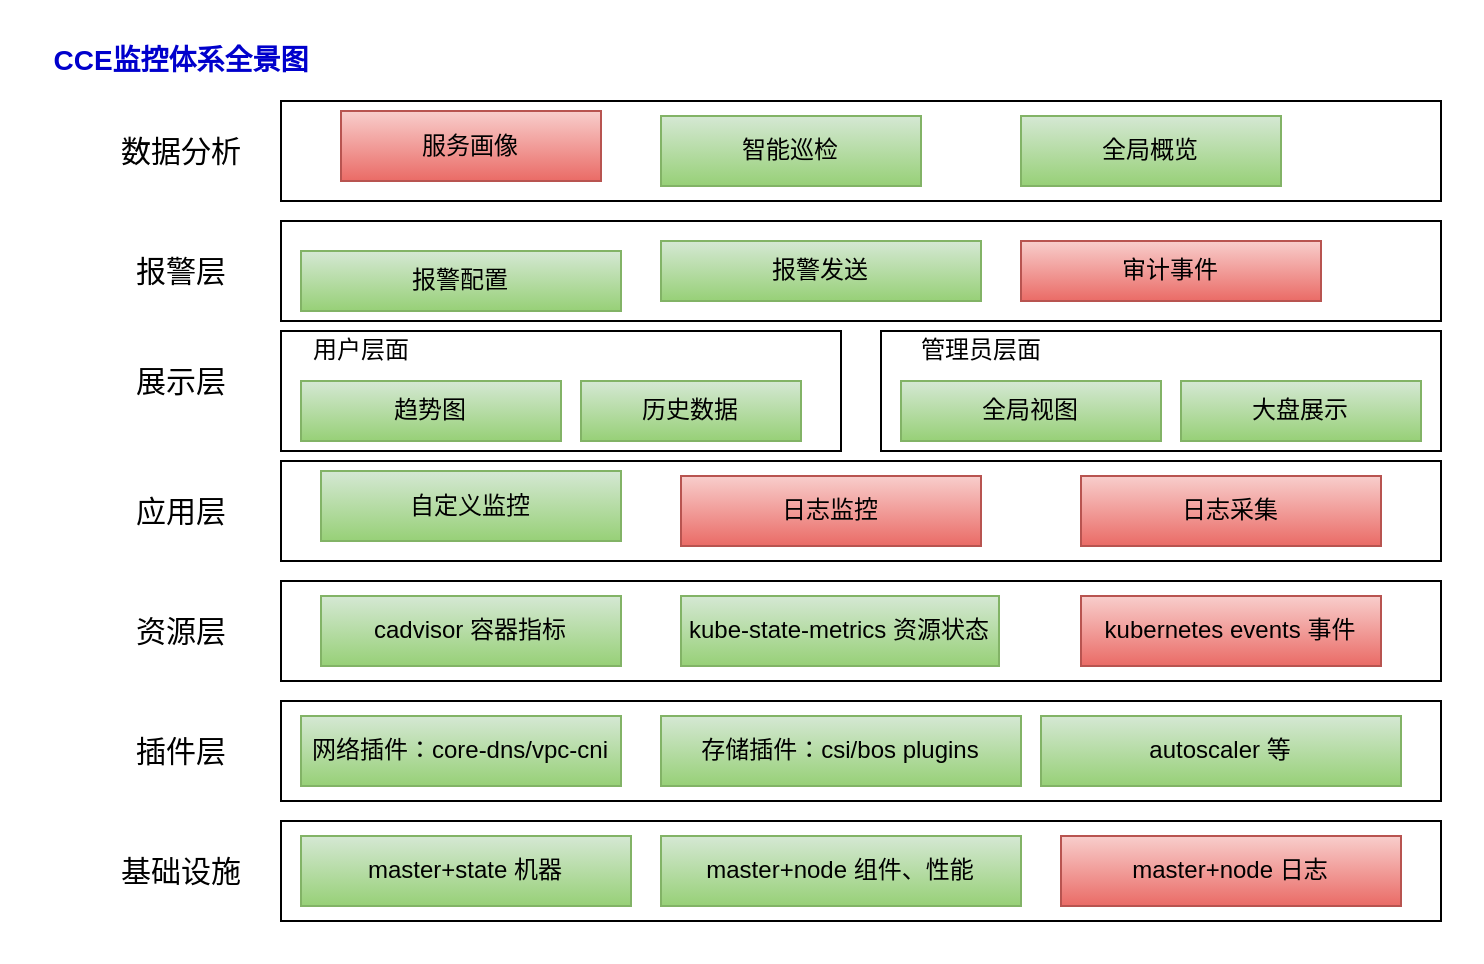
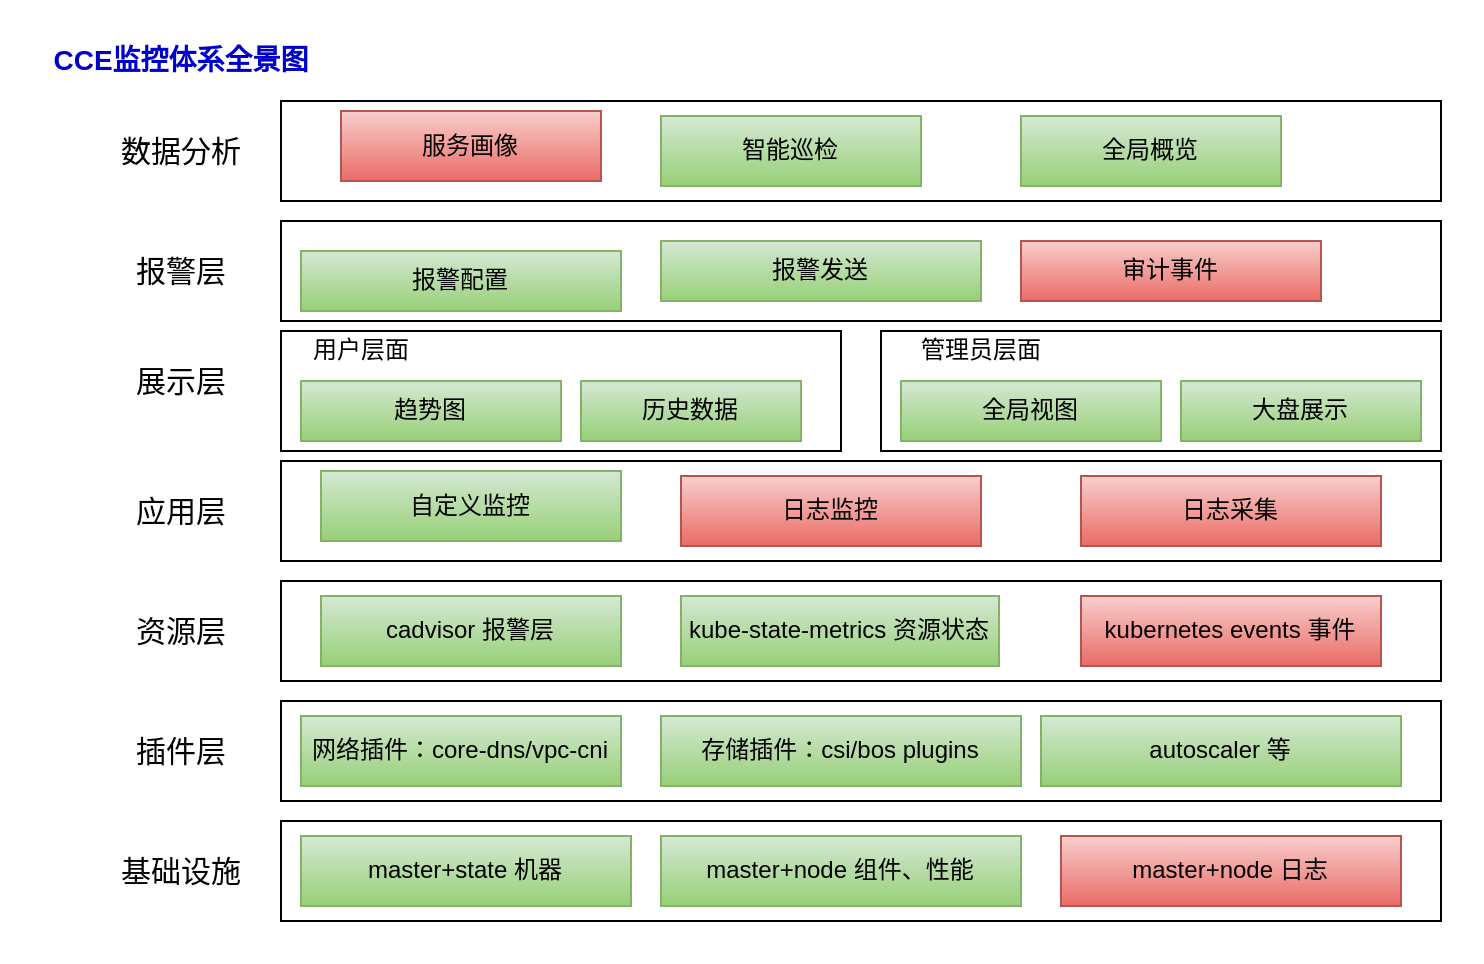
(471, 631) -> (471, 631)
